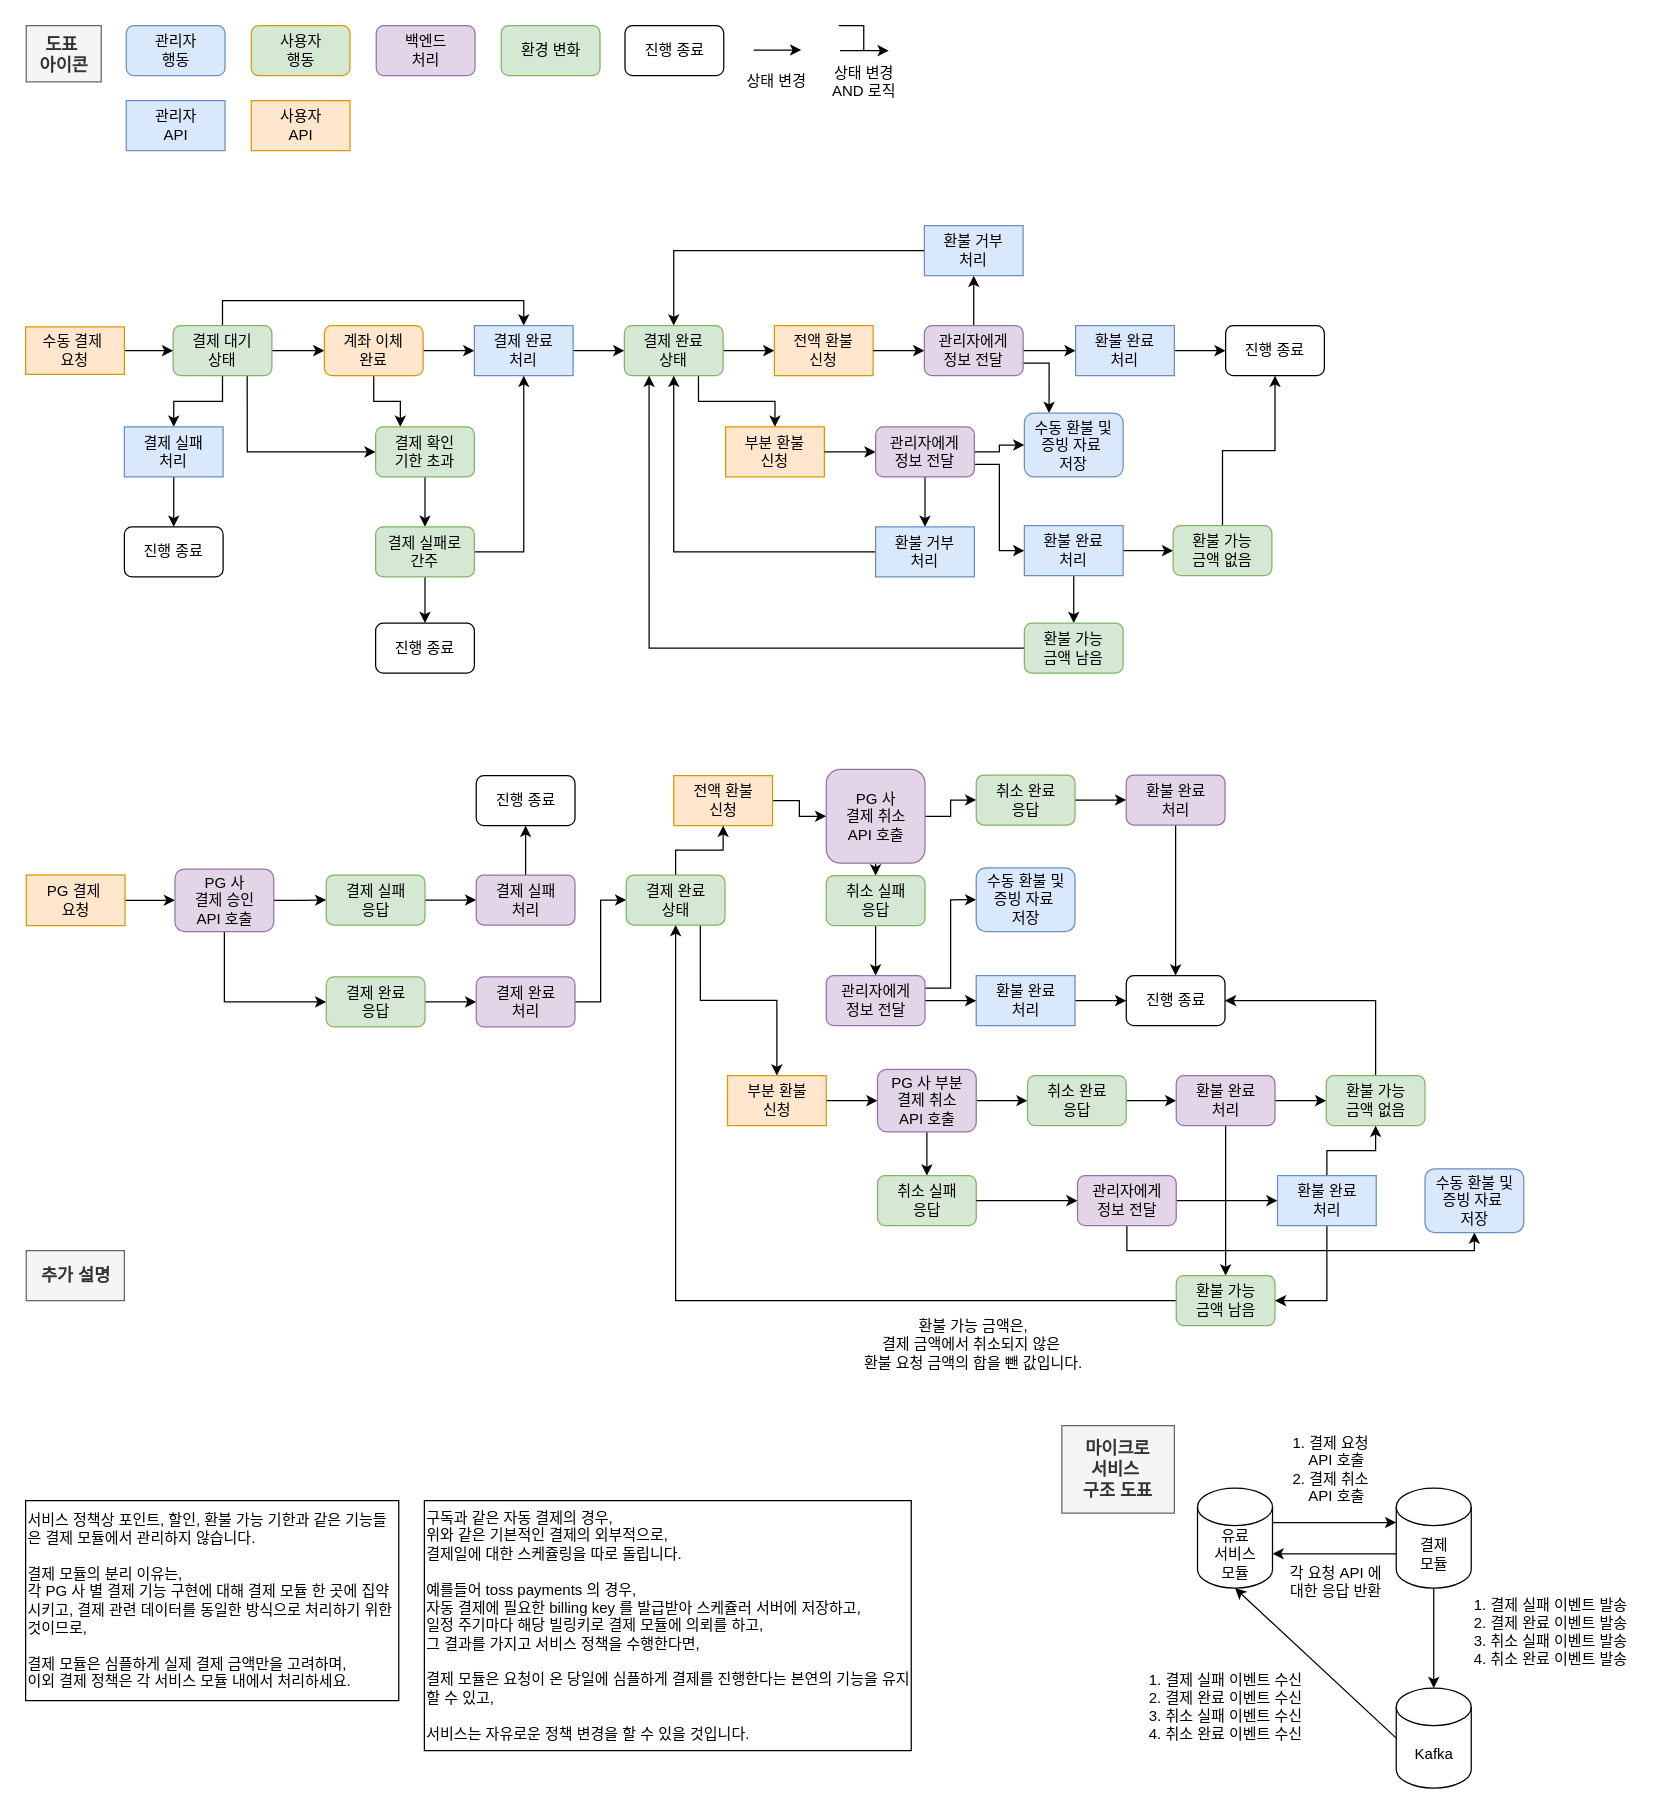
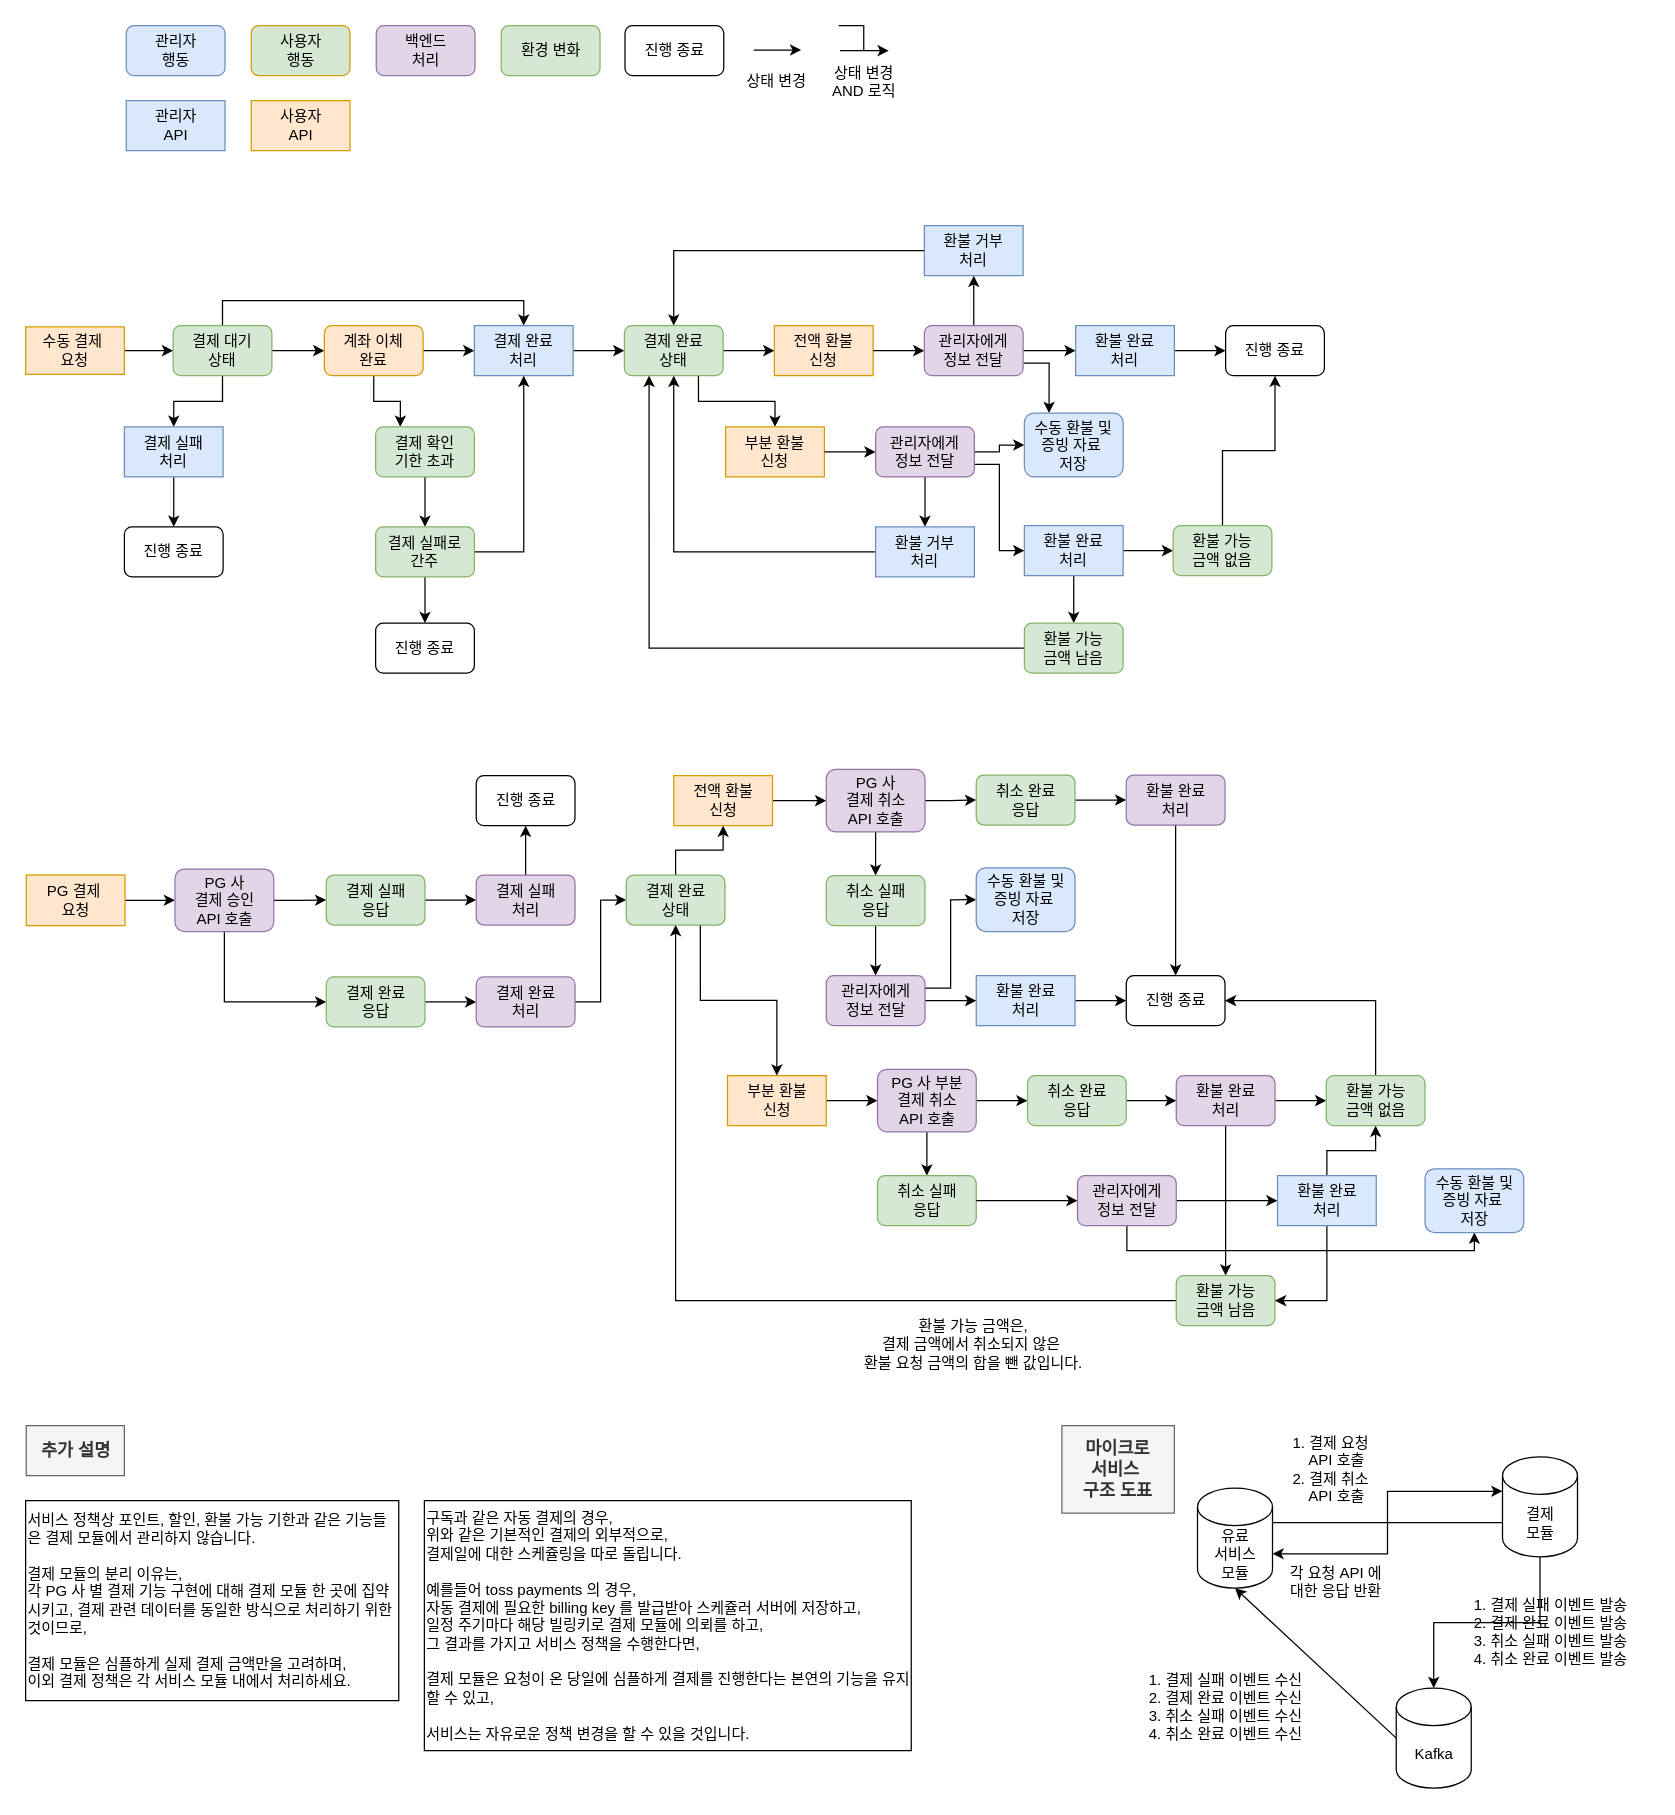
(64, 54) -> none
(269, 452) -> none
(876, 816) -> (876, 801)
(75, 1276) -> (75, 1451)
(1434, 1538) -> (1540, 1507)
